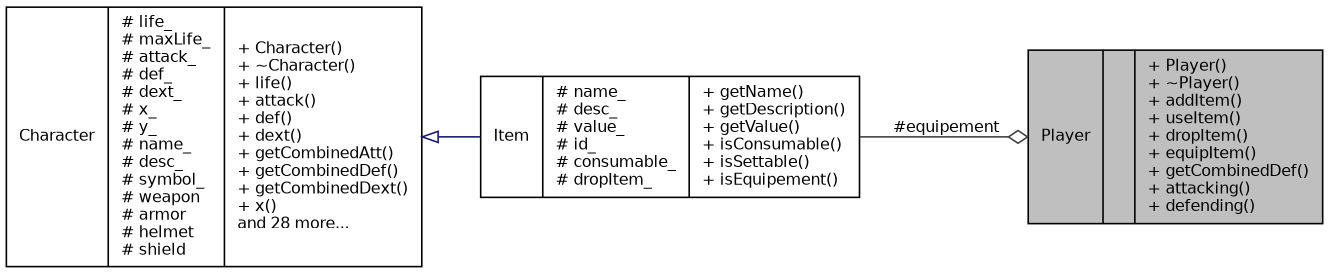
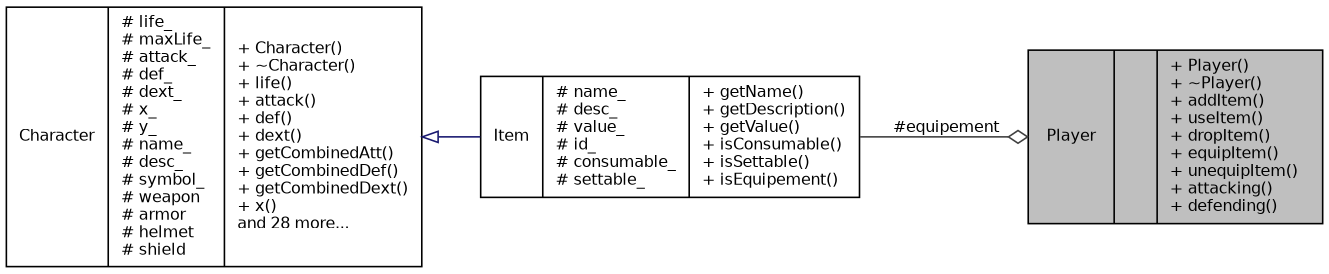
(1229, 171) -> (1234, 171)
(604, 180) -> (601, 180)
